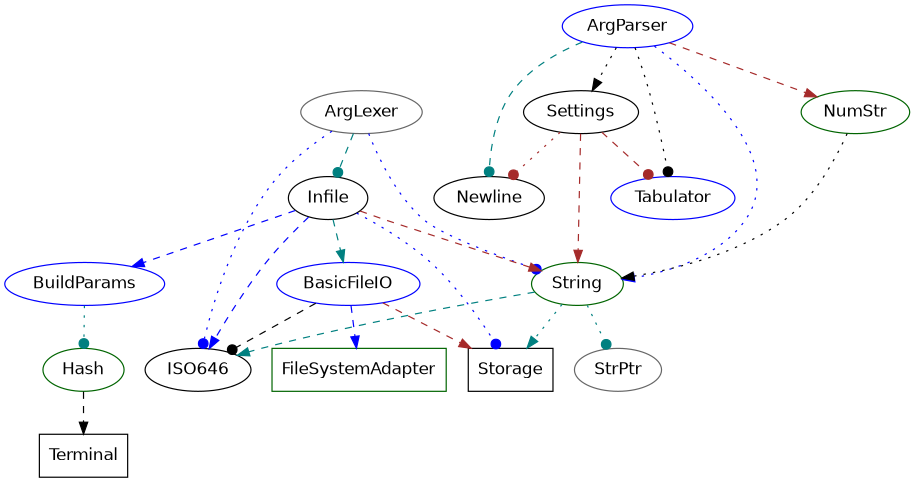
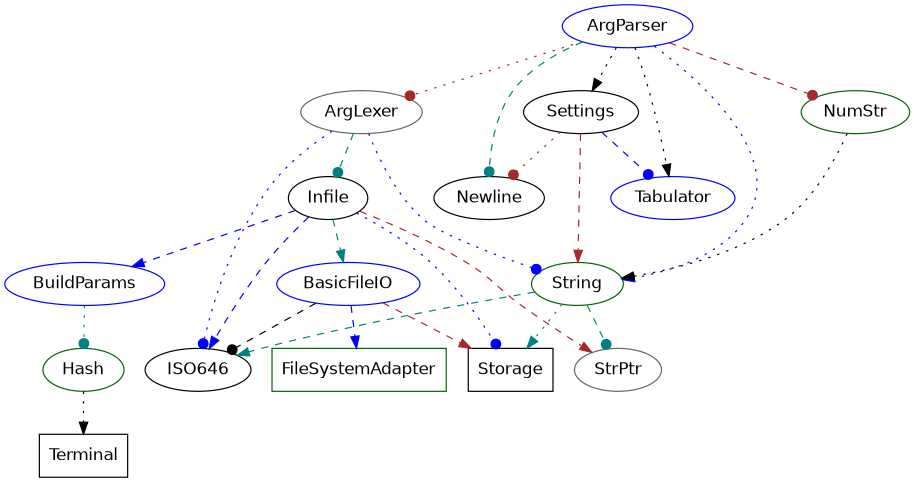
none -> (498, 68)
(739, 68) -> (739, 68)
(653, 107) -> (653, 107)
(623, 152) -> (623, 152)
(436, 237) -> (477, 269)
(596, 323) -> (596, 323)
(84, 407) -> (84, 407)
